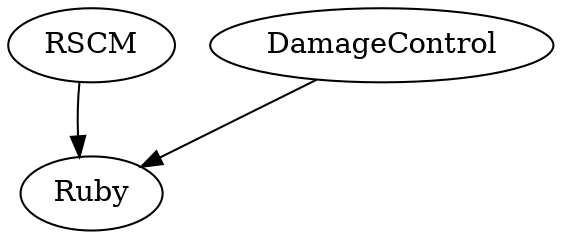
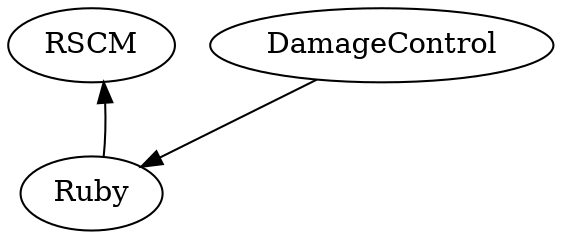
(78, 109) -> (105, 130)
